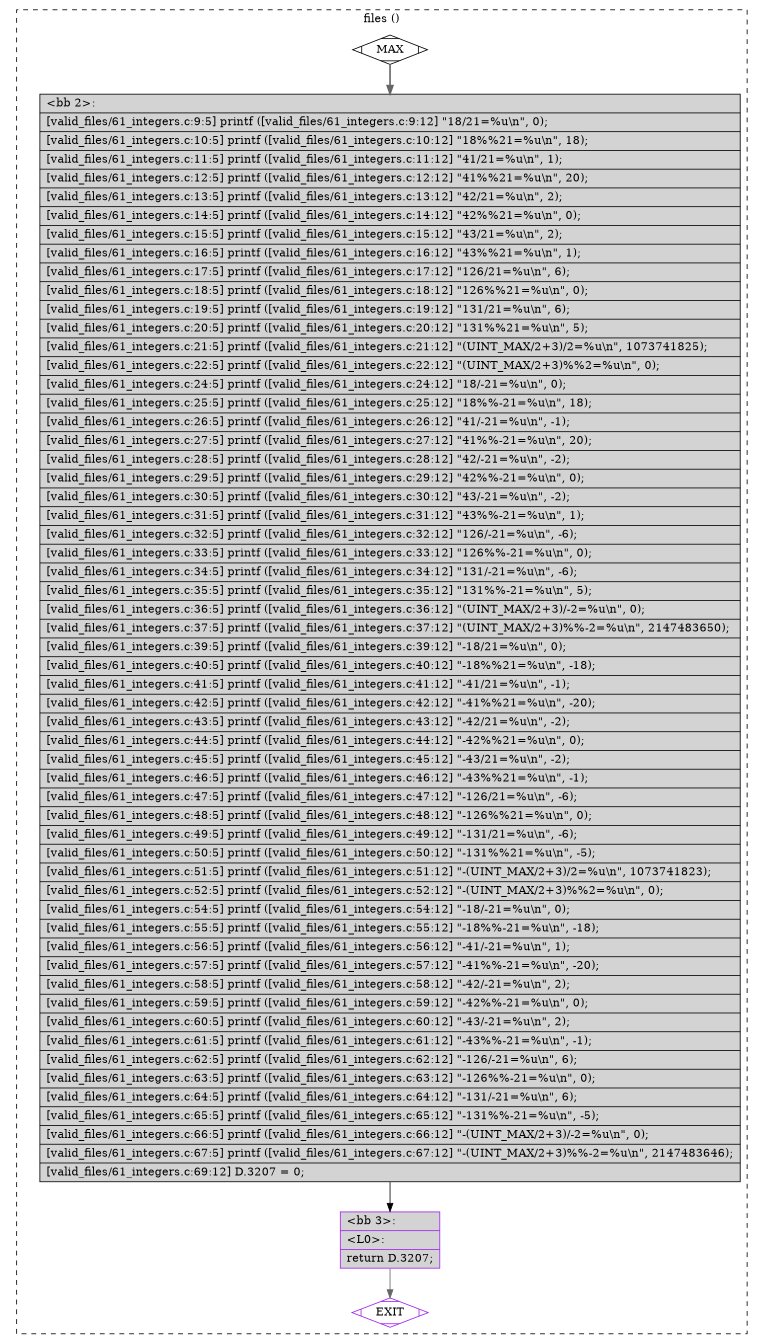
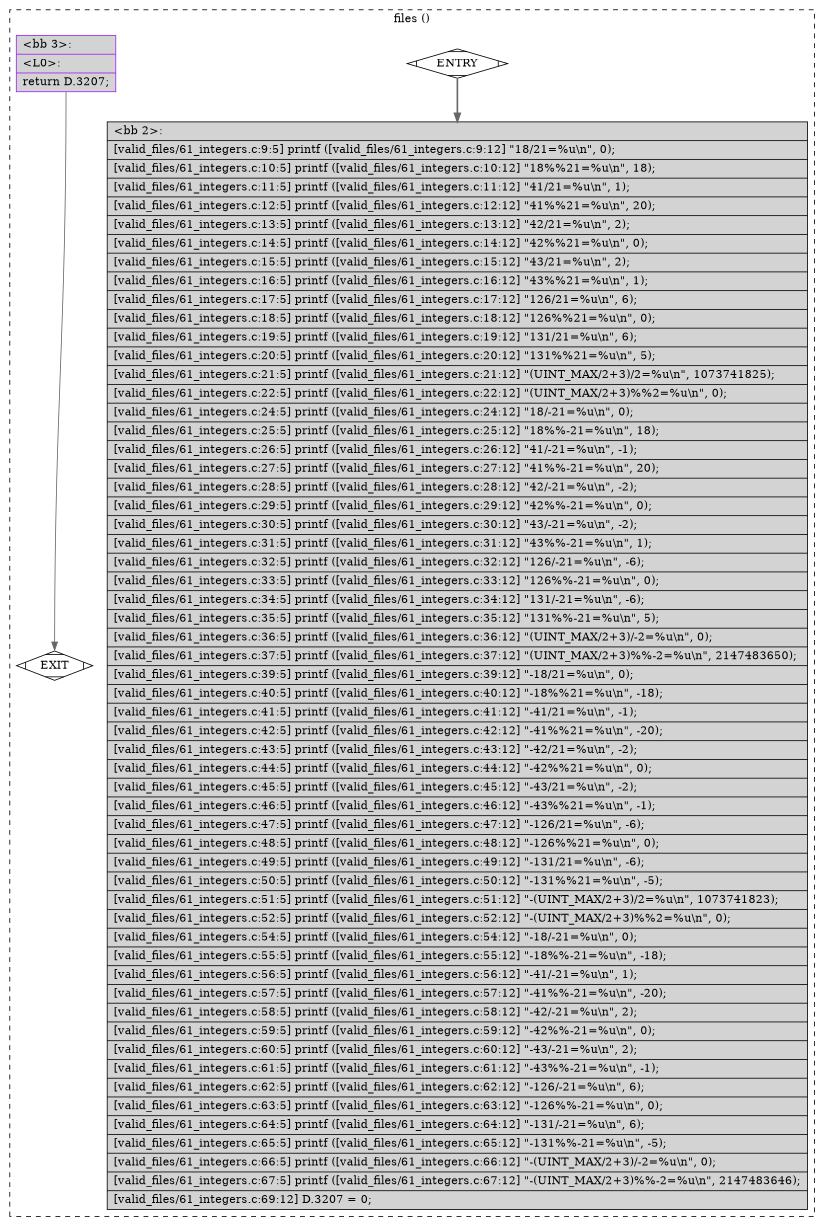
(390, 50) -> (457, 64)
(390, 1193) -> none
(390, 1313) -> (55, 666)
